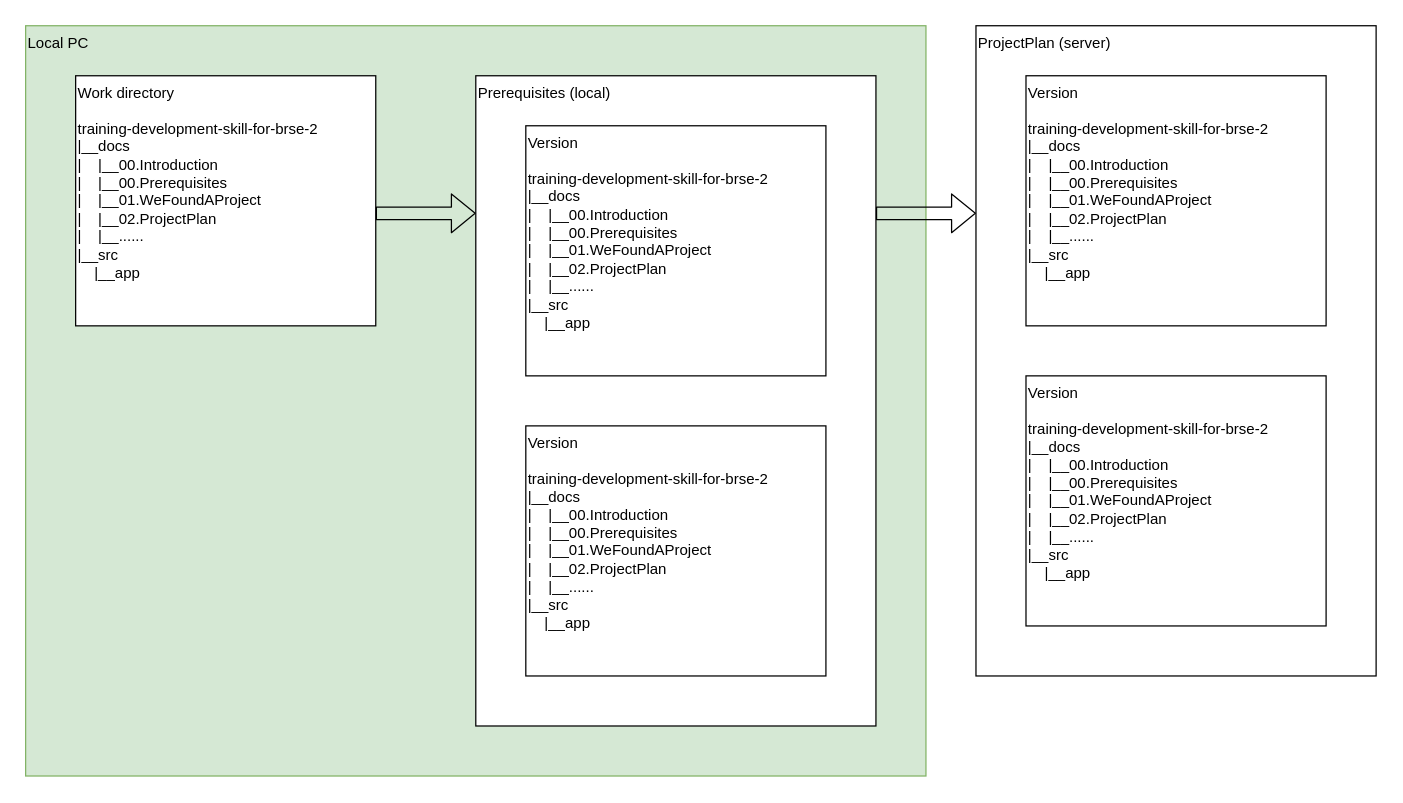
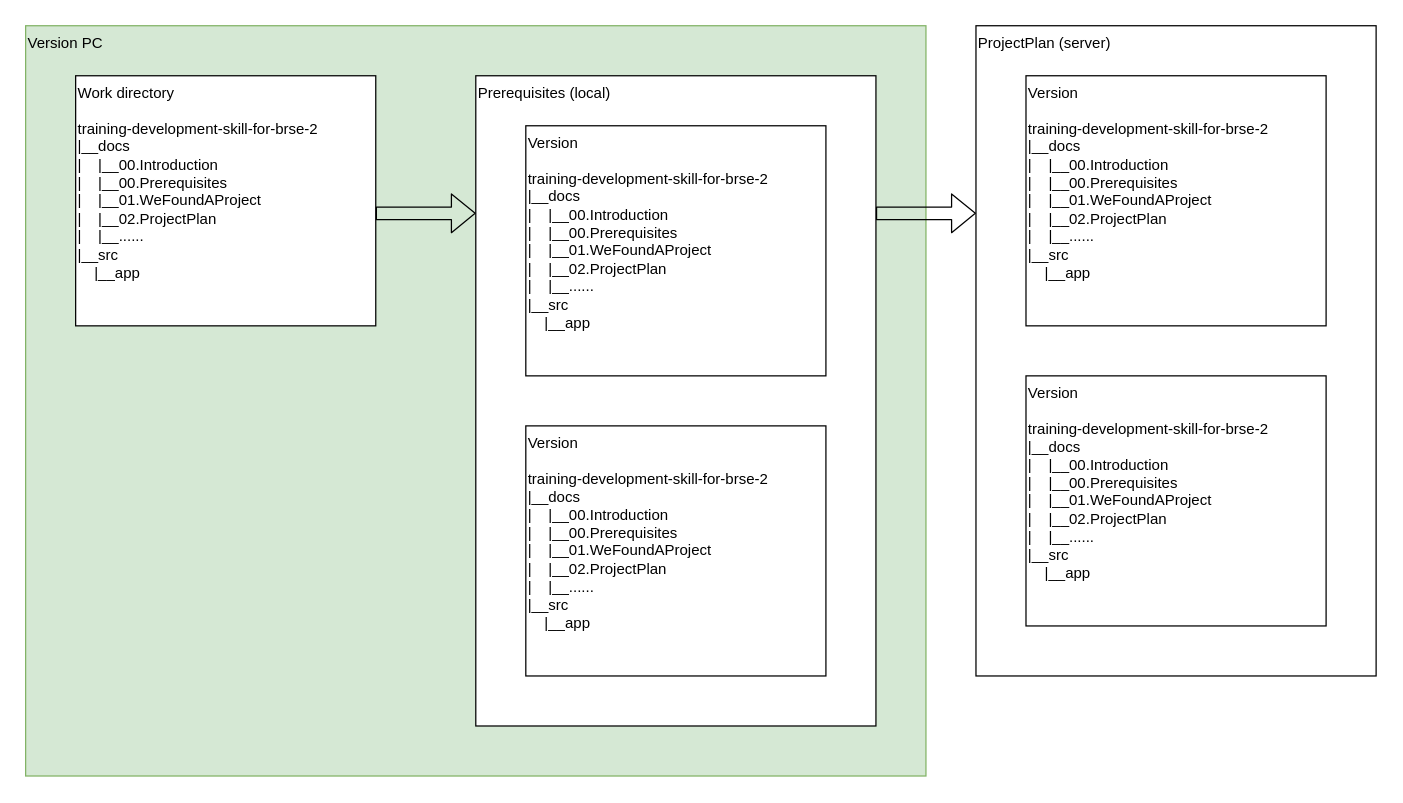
(58, 43) -> (66, 43)
